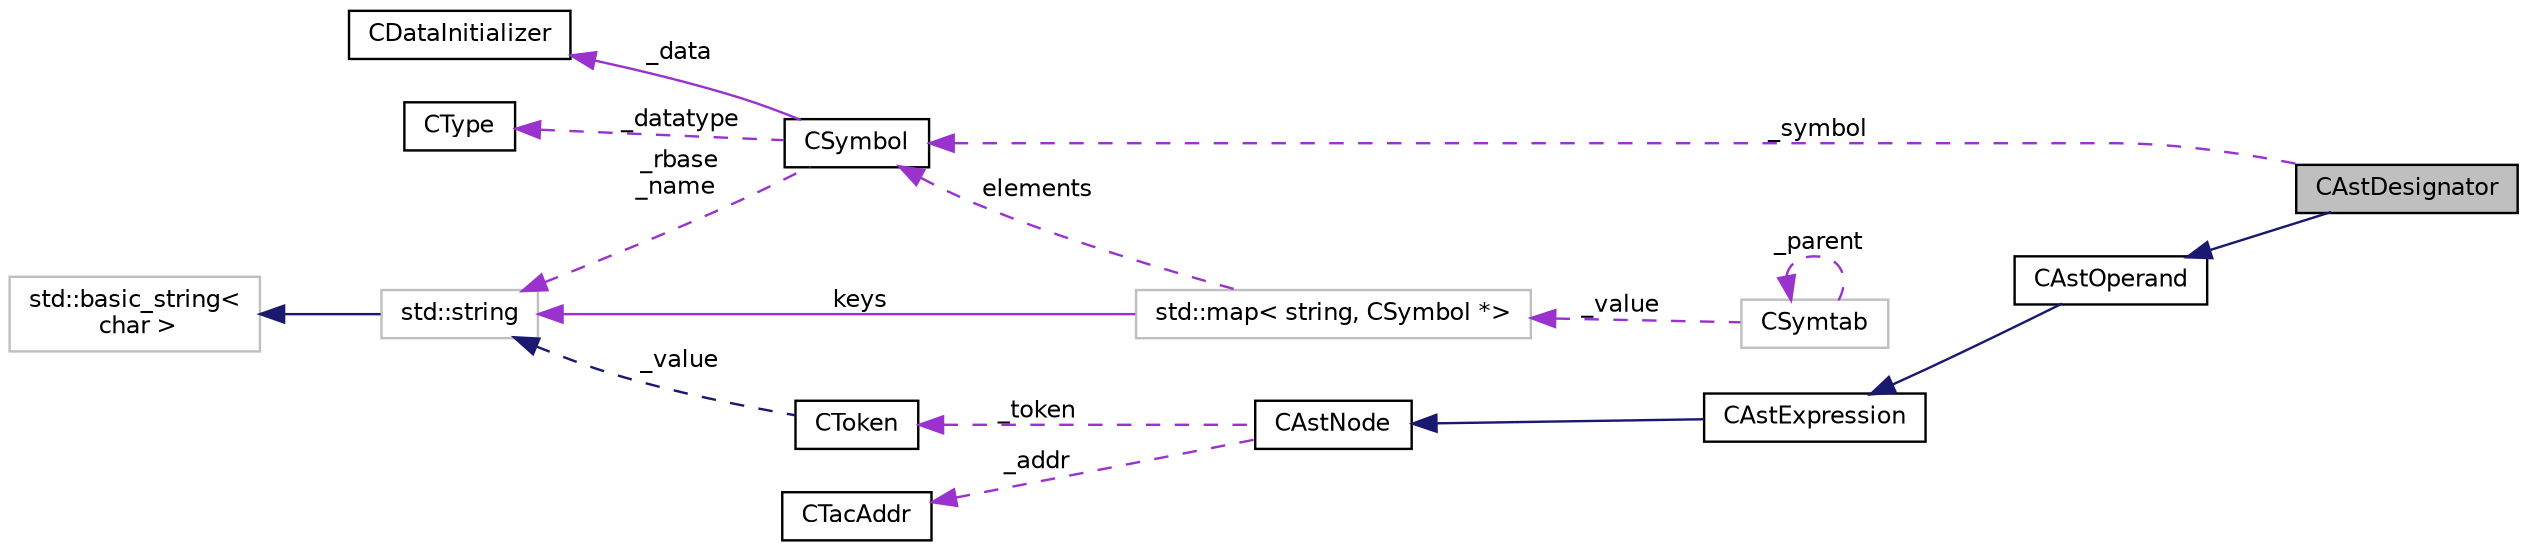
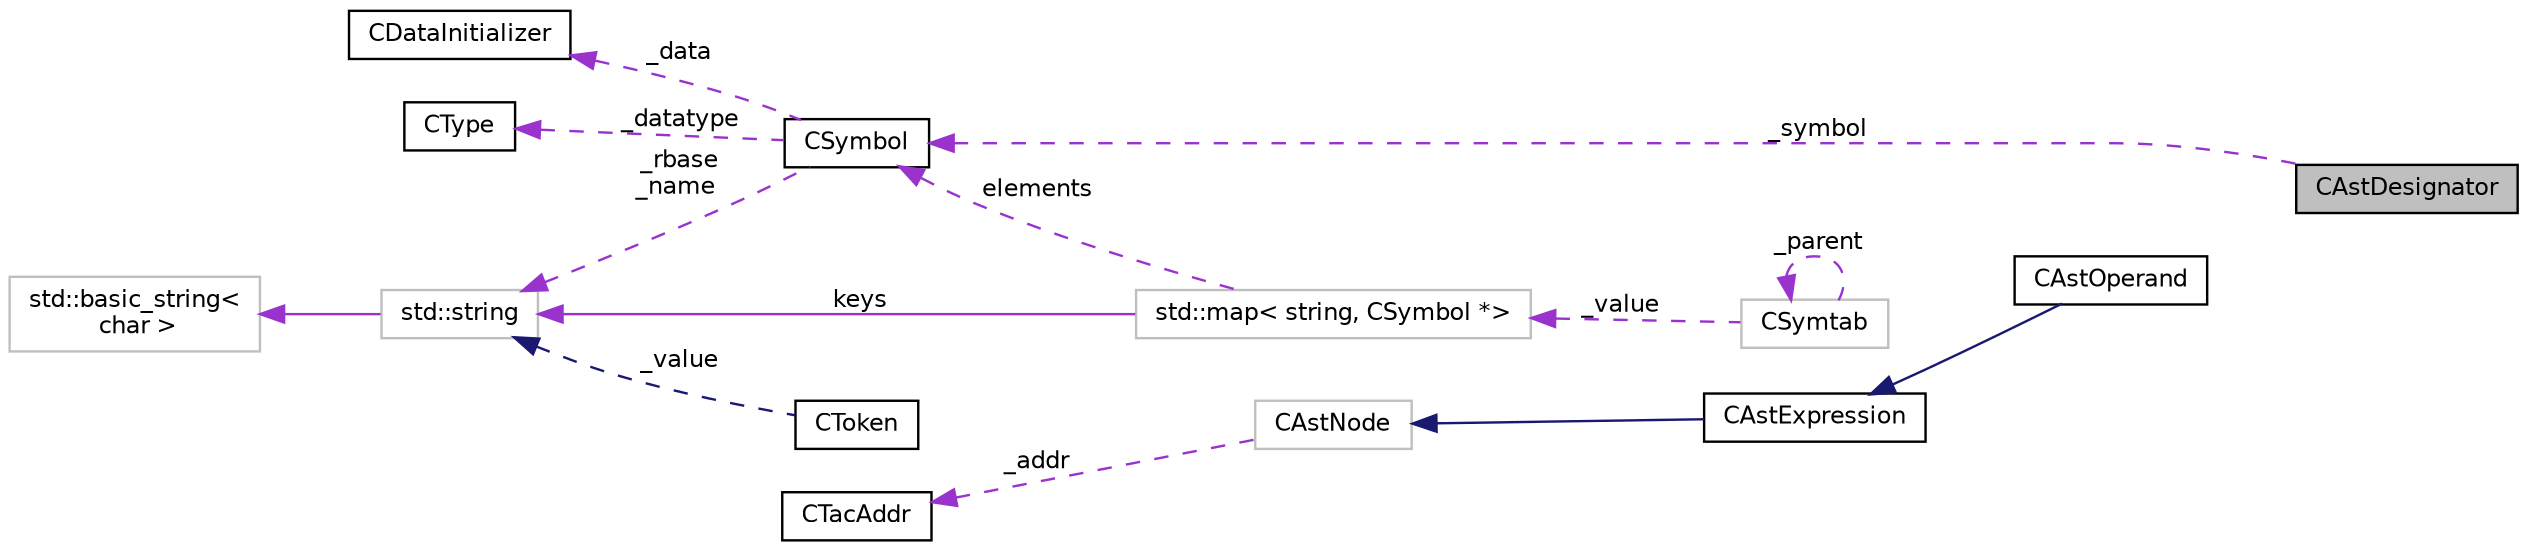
(699, 86) -> (699, 86)
(2271, 231) -> none
(333, 314) -> (333, 314)
(1099, 425) -> none
(1333, 425) -> (1333, 425)
